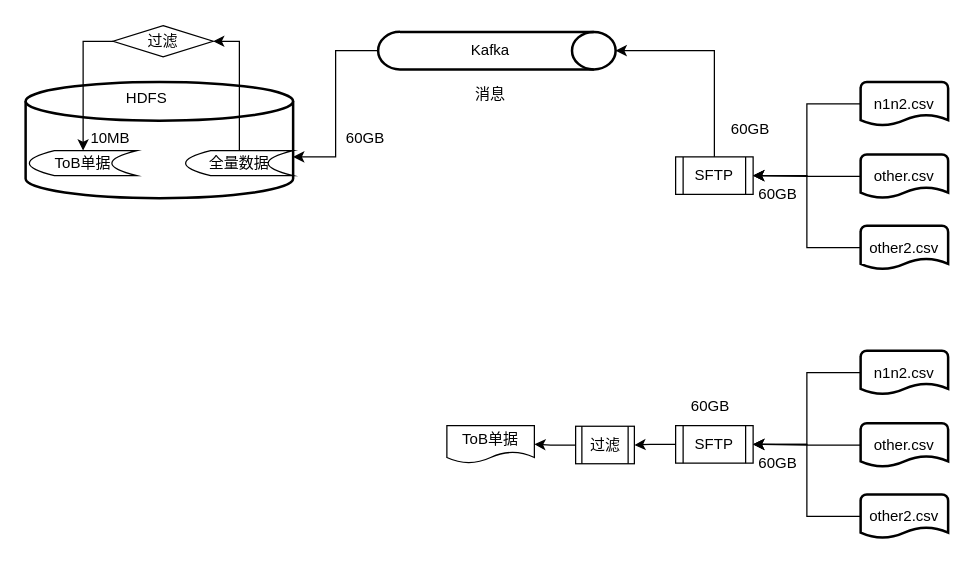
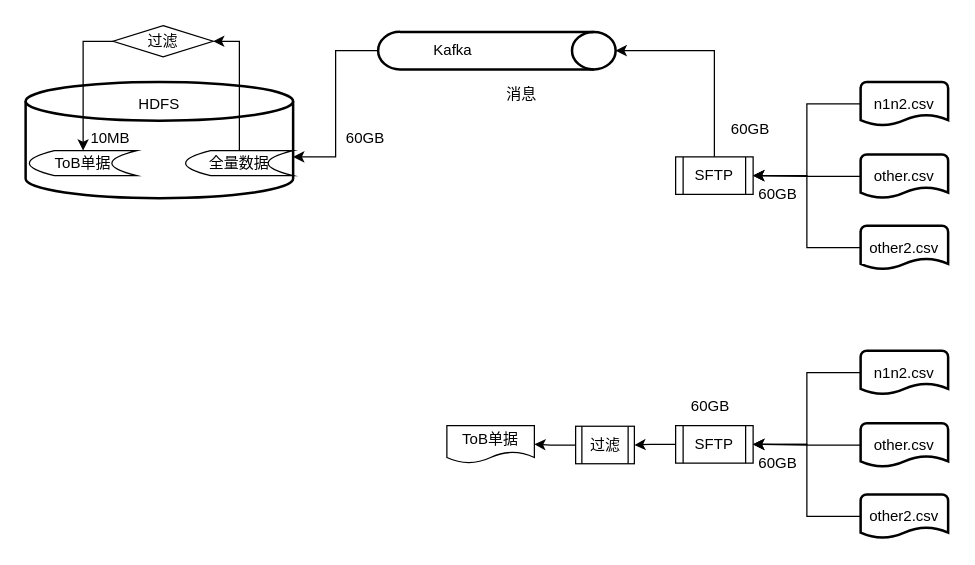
(491, 51) -> (453, 51)
(491, 94) -> (522, 94)
(147, 98) -> (159, 104)
